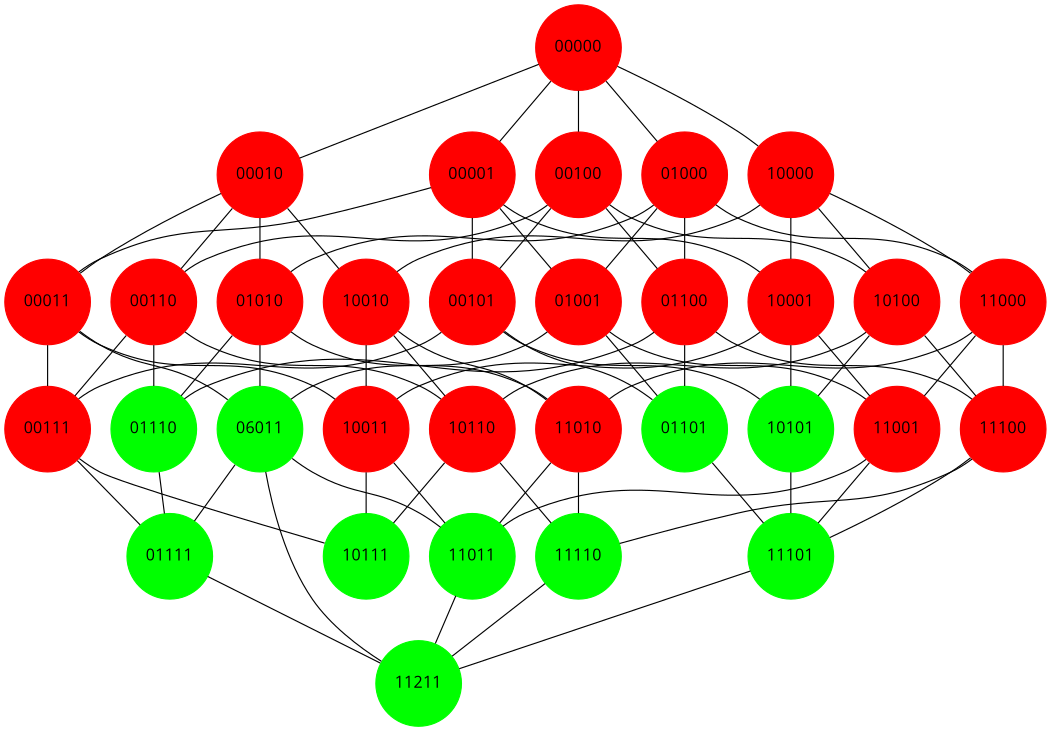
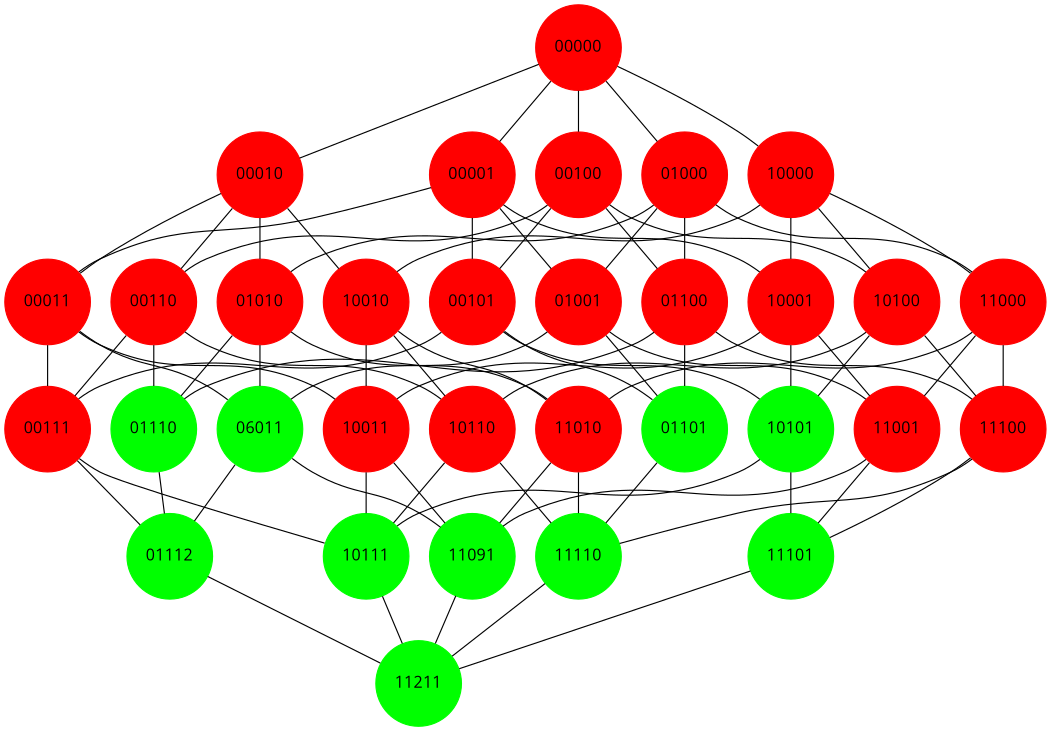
(733, 487) -> (624, 502)
none -> (560, 492)
(170, 556) -> (170, 556)
(472, 556) -> (472, 556)
(301, 581) -> (392, 620)
